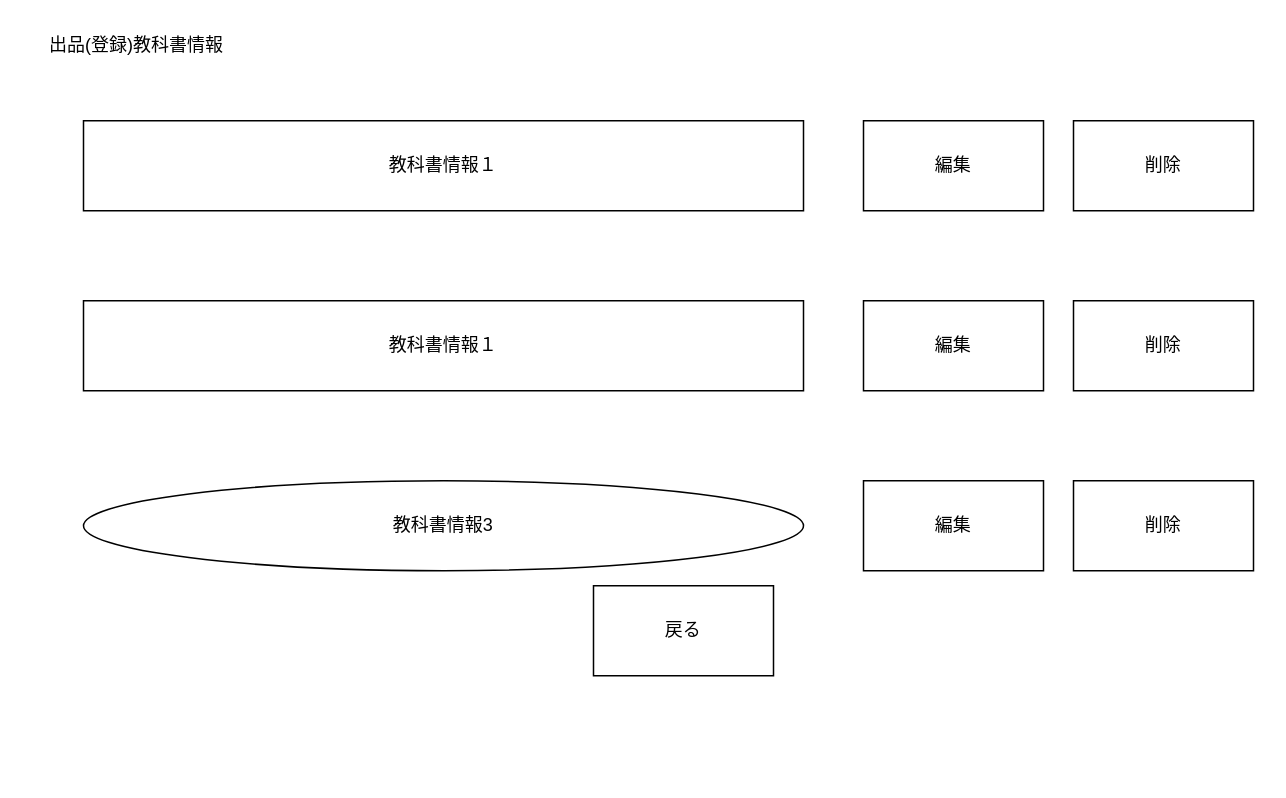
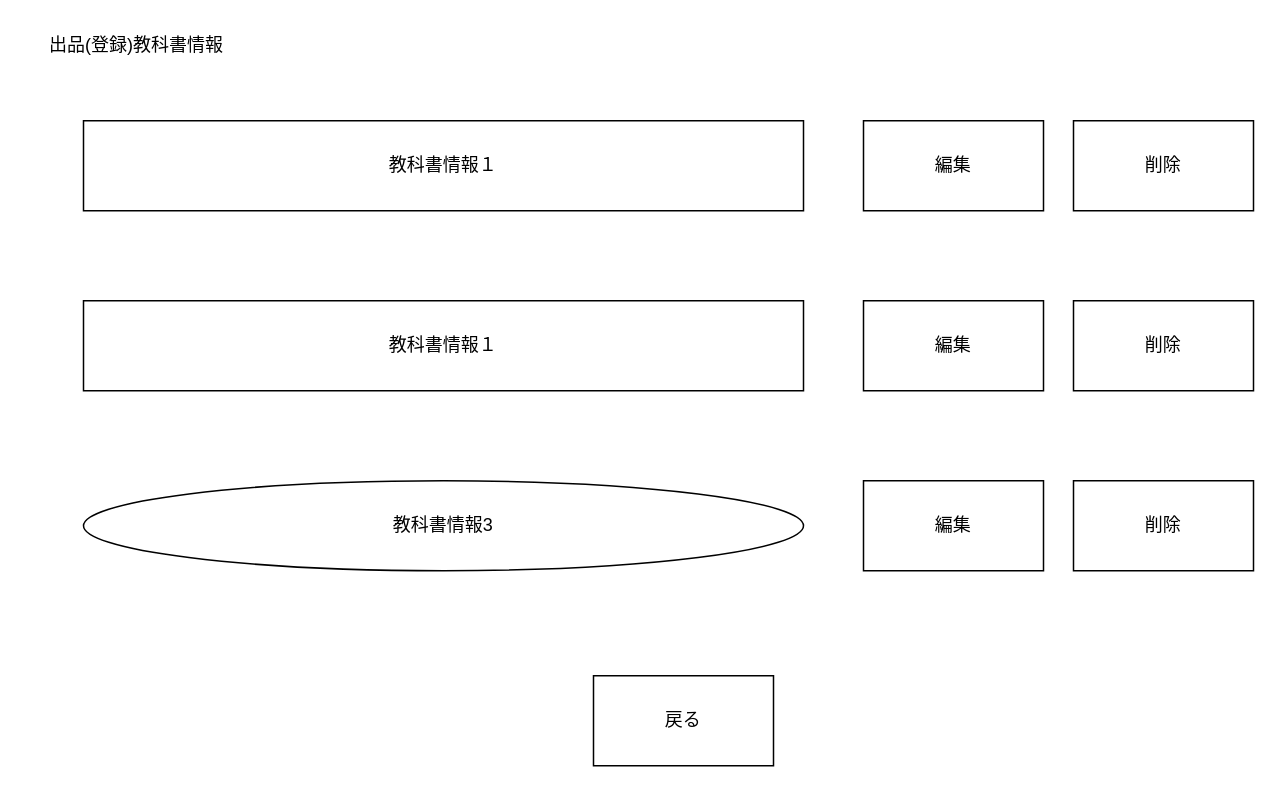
(683, 631) -> (683, 721)
